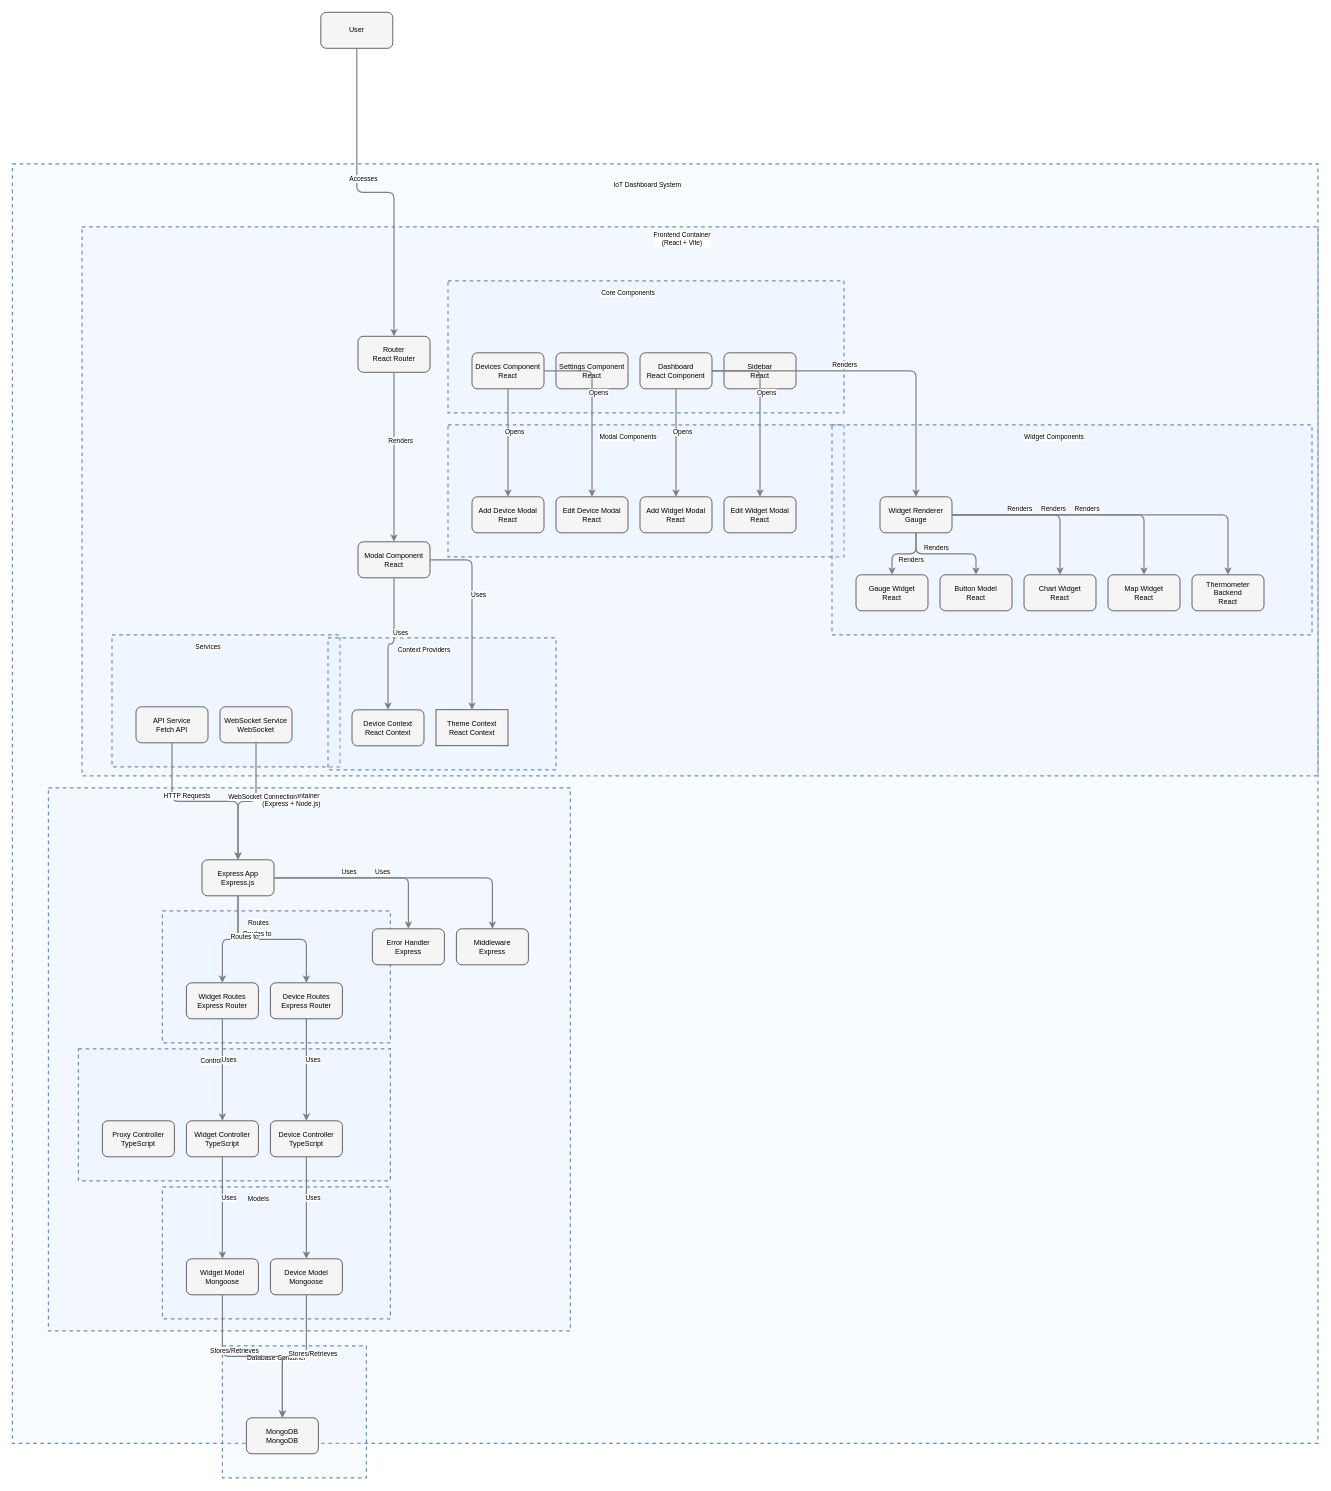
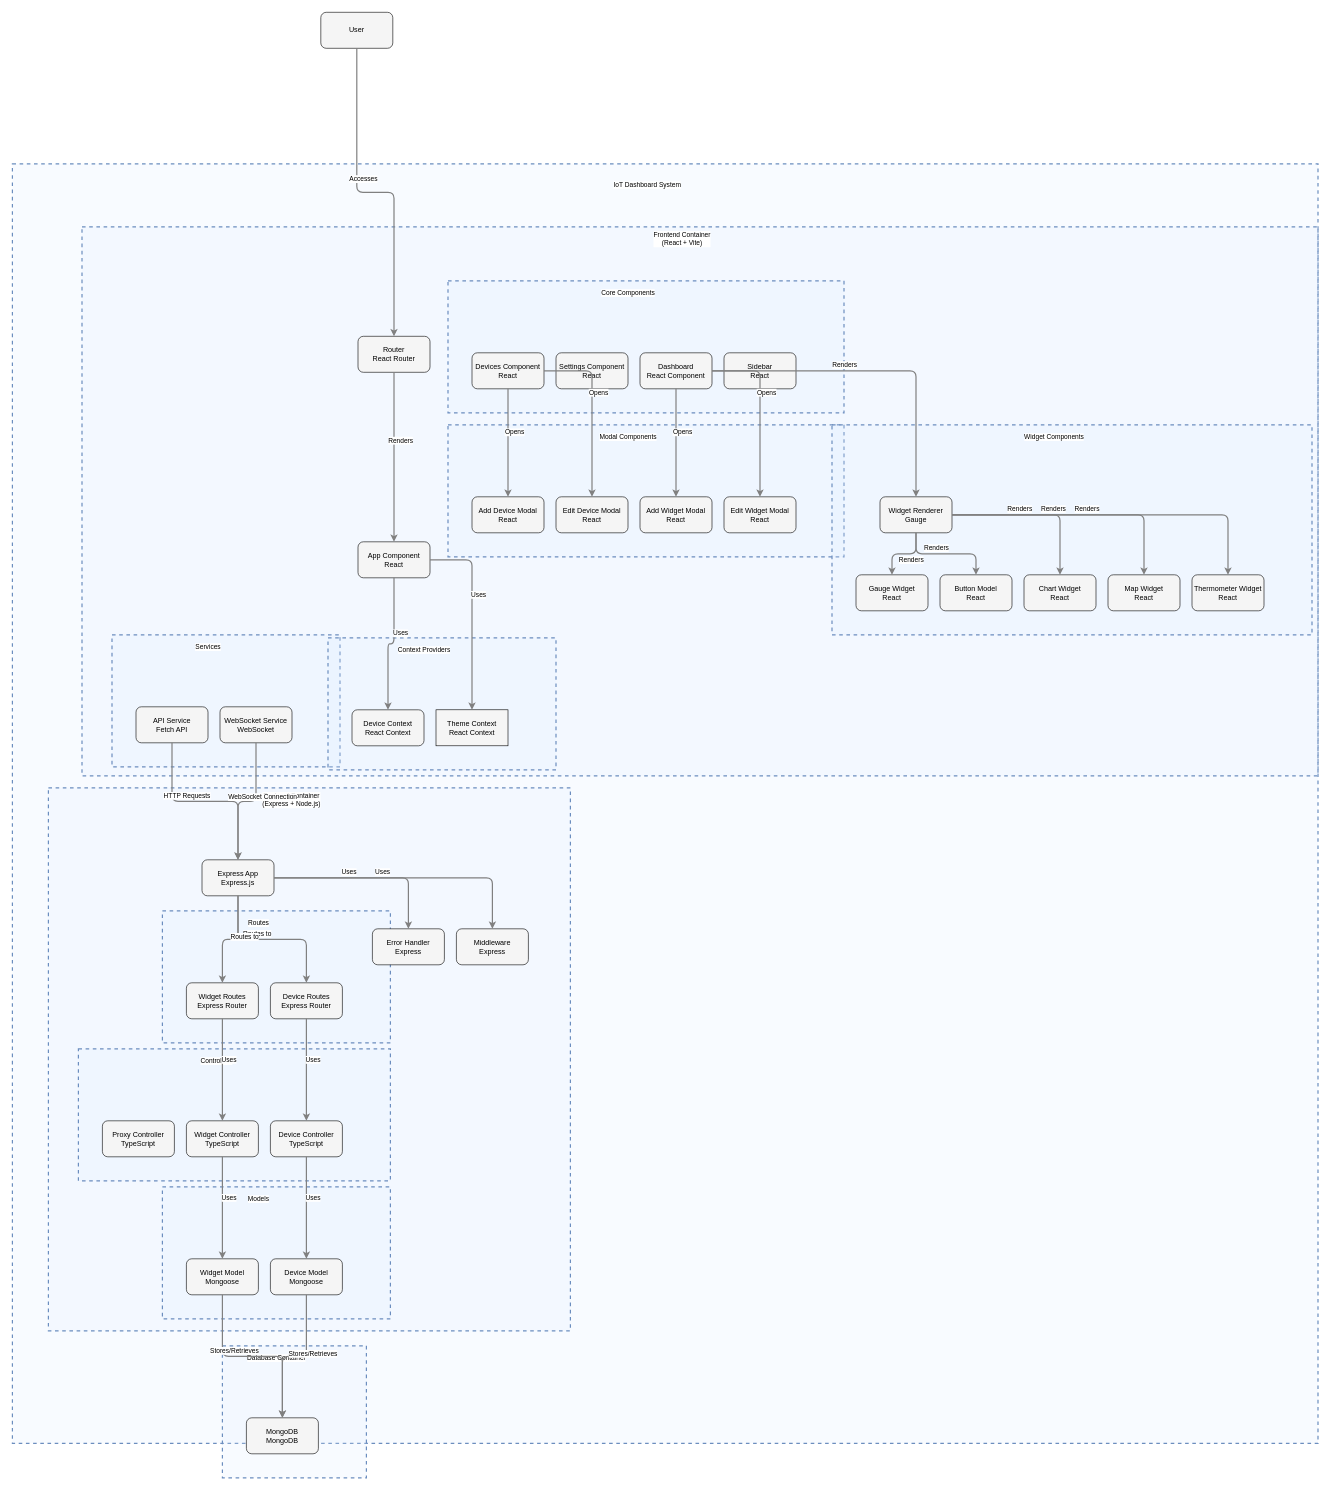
(394, 560) -> (394, 560)
(1228, 593) -> (1228, 593)
